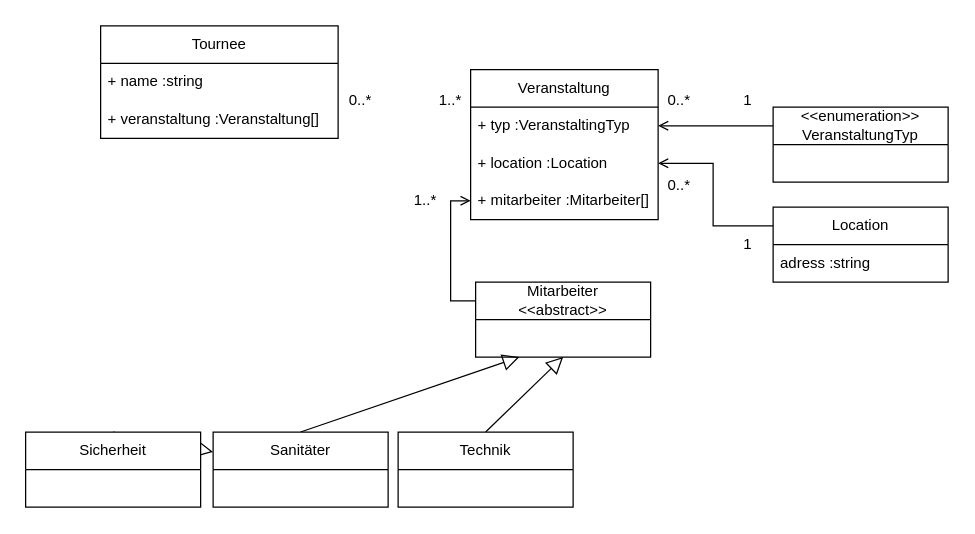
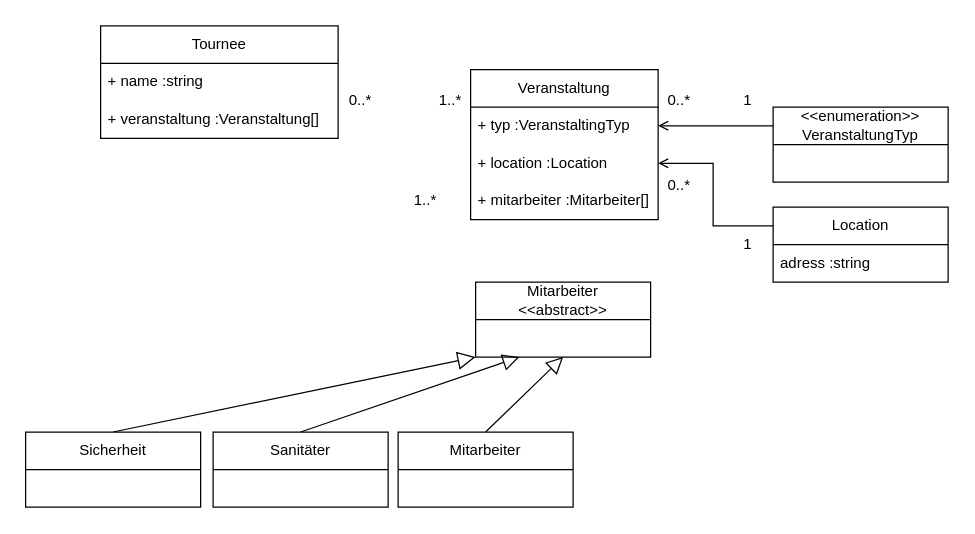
(451, 255) -> none
(115, 432) -> (287, 396)
(486, 451) -> (486, 451)
